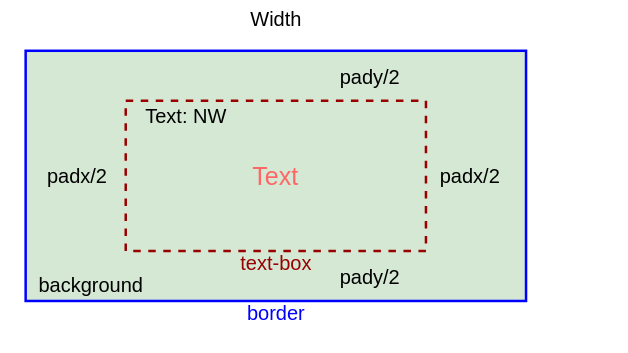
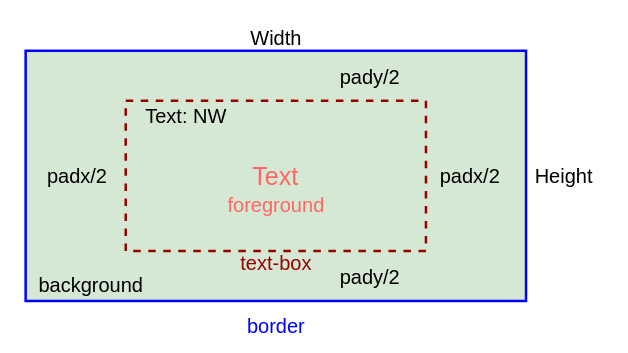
(276, 19) -> (276, 38)
none -> (563, 176)
none -> (276, 204)
(276, 313) -> (276, 326)
